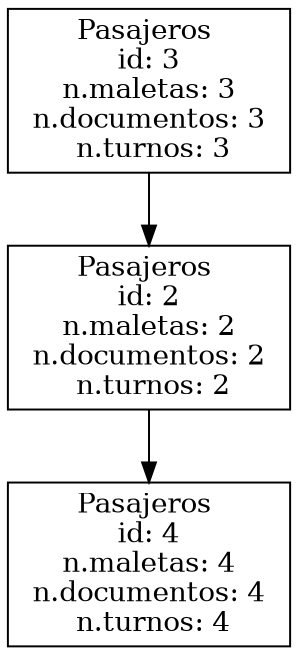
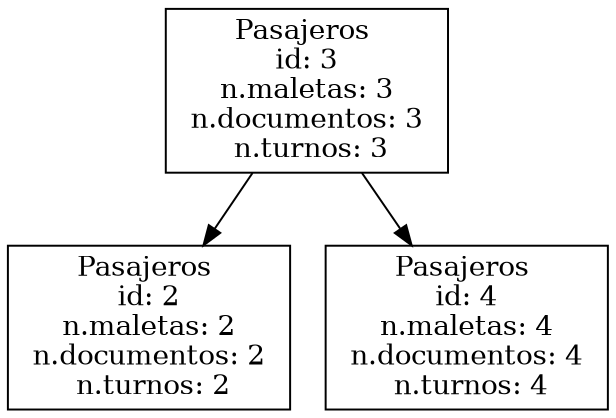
(149, 436) -> (381, 201)
